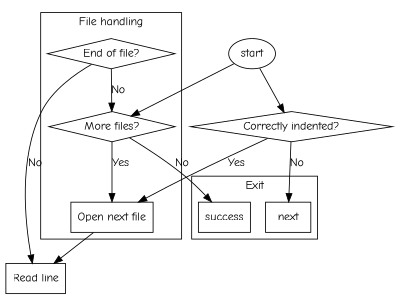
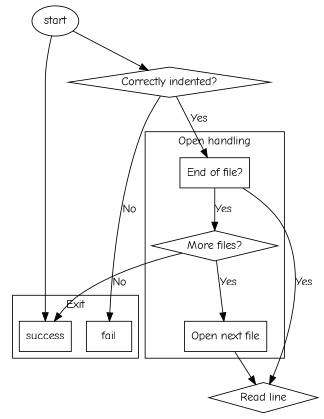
(111, 22) -> (215, 141)
(111, 54) -> (215, 173)
(189, 87) -> (45, 174)
(118, 90) -> (224, 209)
(35, 163) -> (304, 282)
(206, 167) -> (190, 123)
(288, 217) -> (109, 336)
(36, 279) -> (263, 398)
